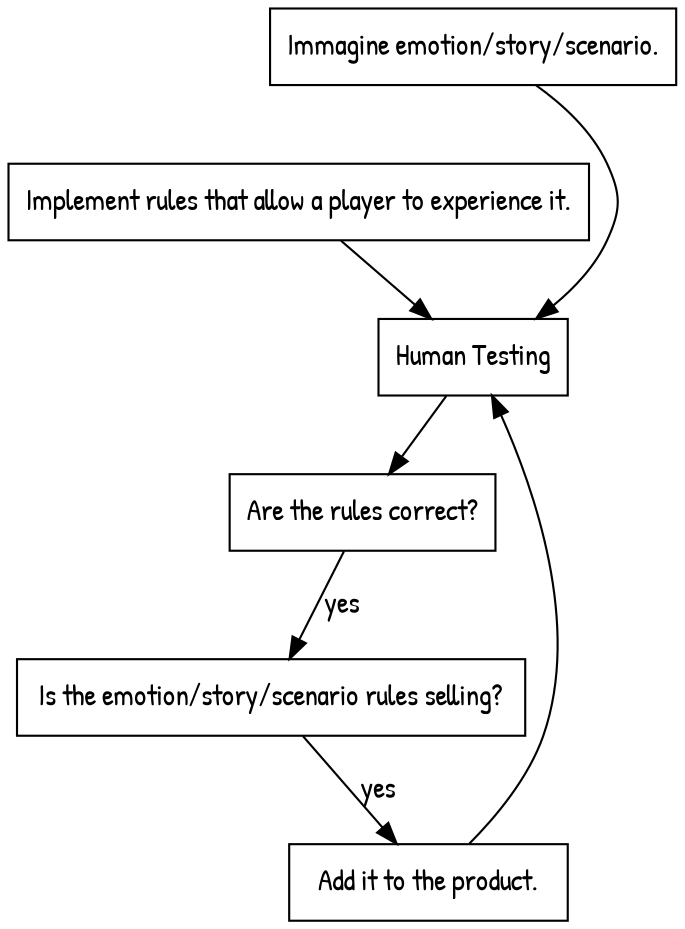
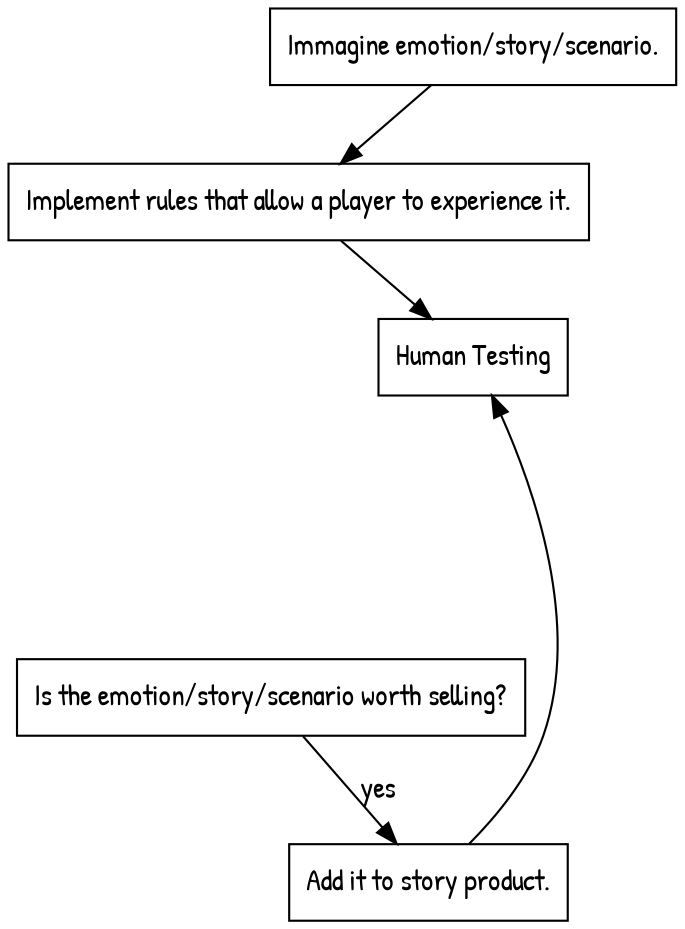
(617, 191) -> (394, 118)
(363, 512) -> none
(271, 697) -> (271, 697)
(428, 882) -> (428, 882)
